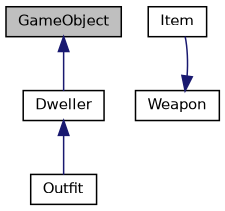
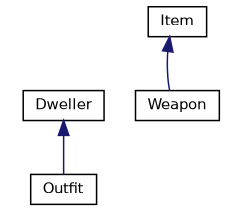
(64, 22) -> none
(187, 56) -> (167, 71)
